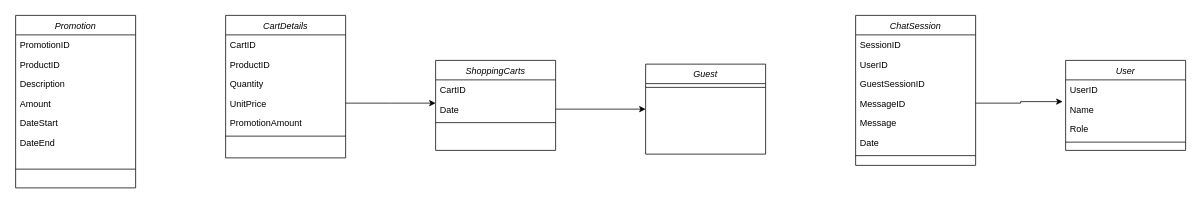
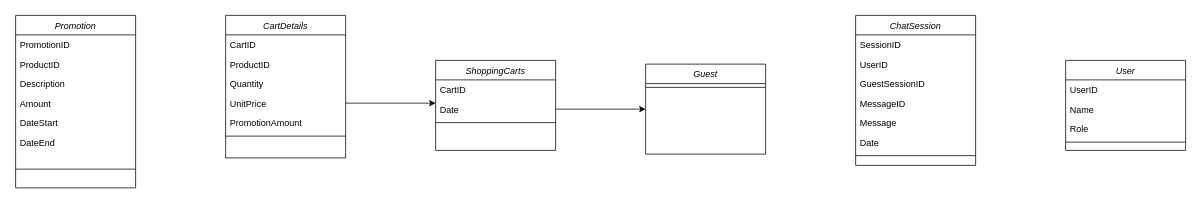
(1037, 102) -> none
